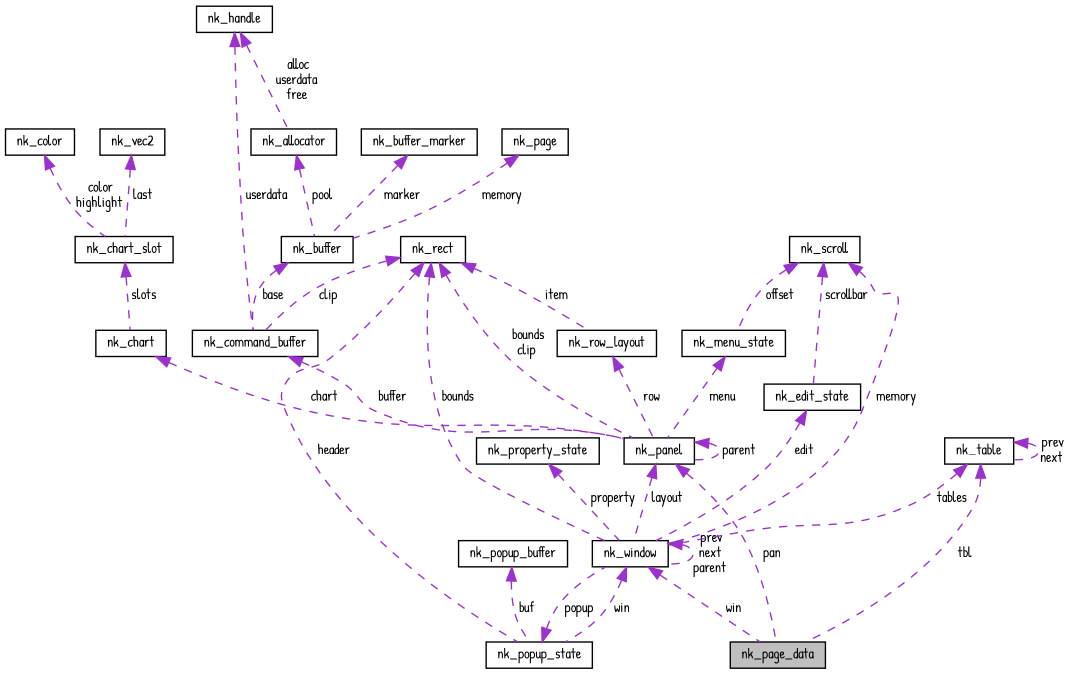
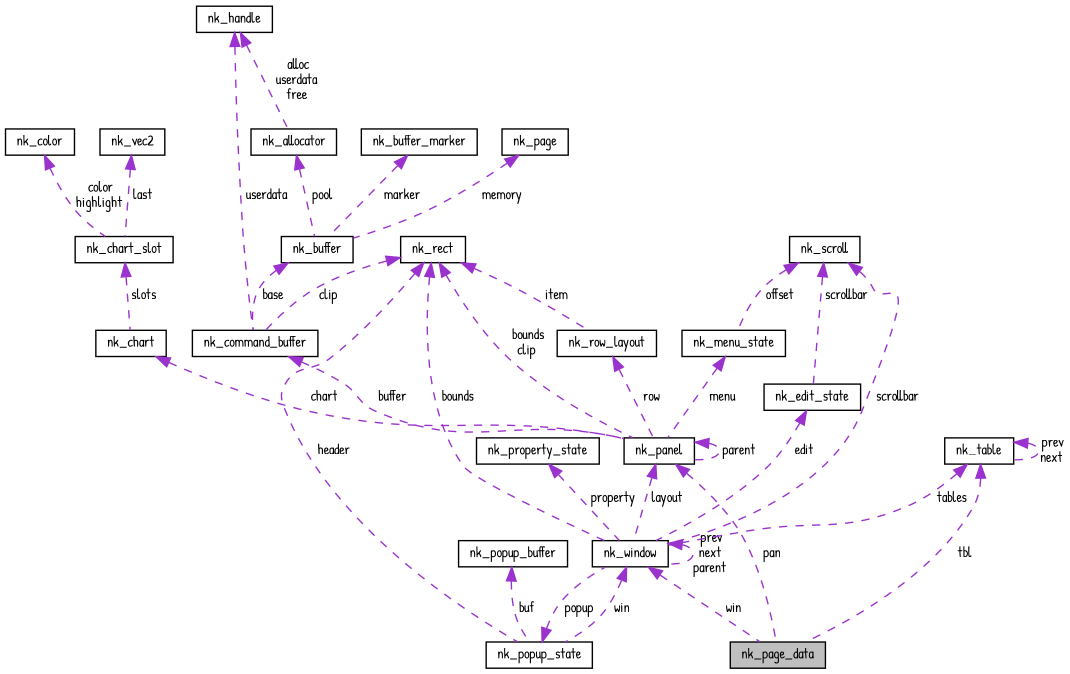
(895, 397) -> (896, 397)
